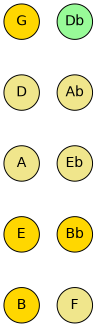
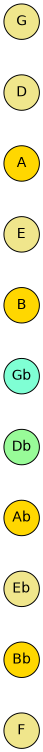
(22, 22) -> (22, 22)
(75, 93) -> (22, 518)
(22, 163) -> (22, 163)
(22, 234) -> (22, 234)
none -> (22, 376)
